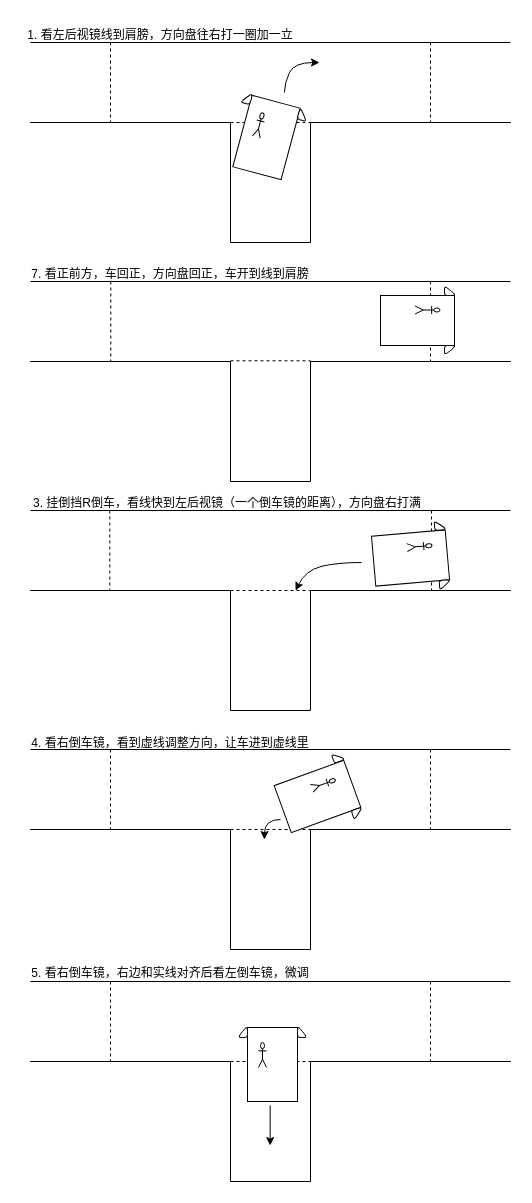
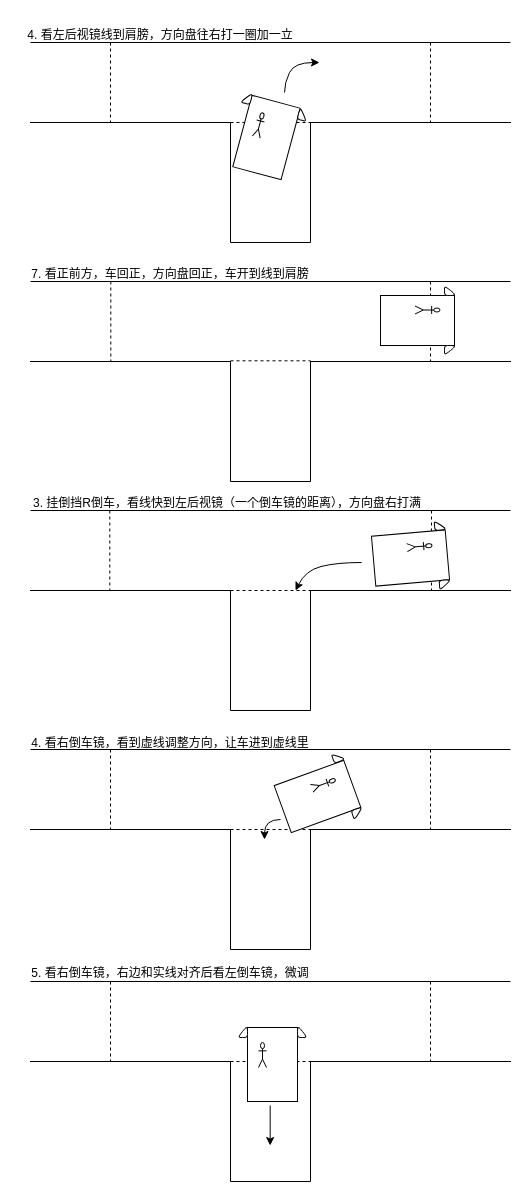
(161, 36) -> (161, 36)
